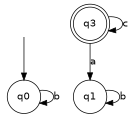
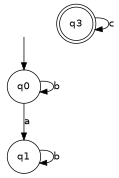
(90, 58) -> (24, 118)
